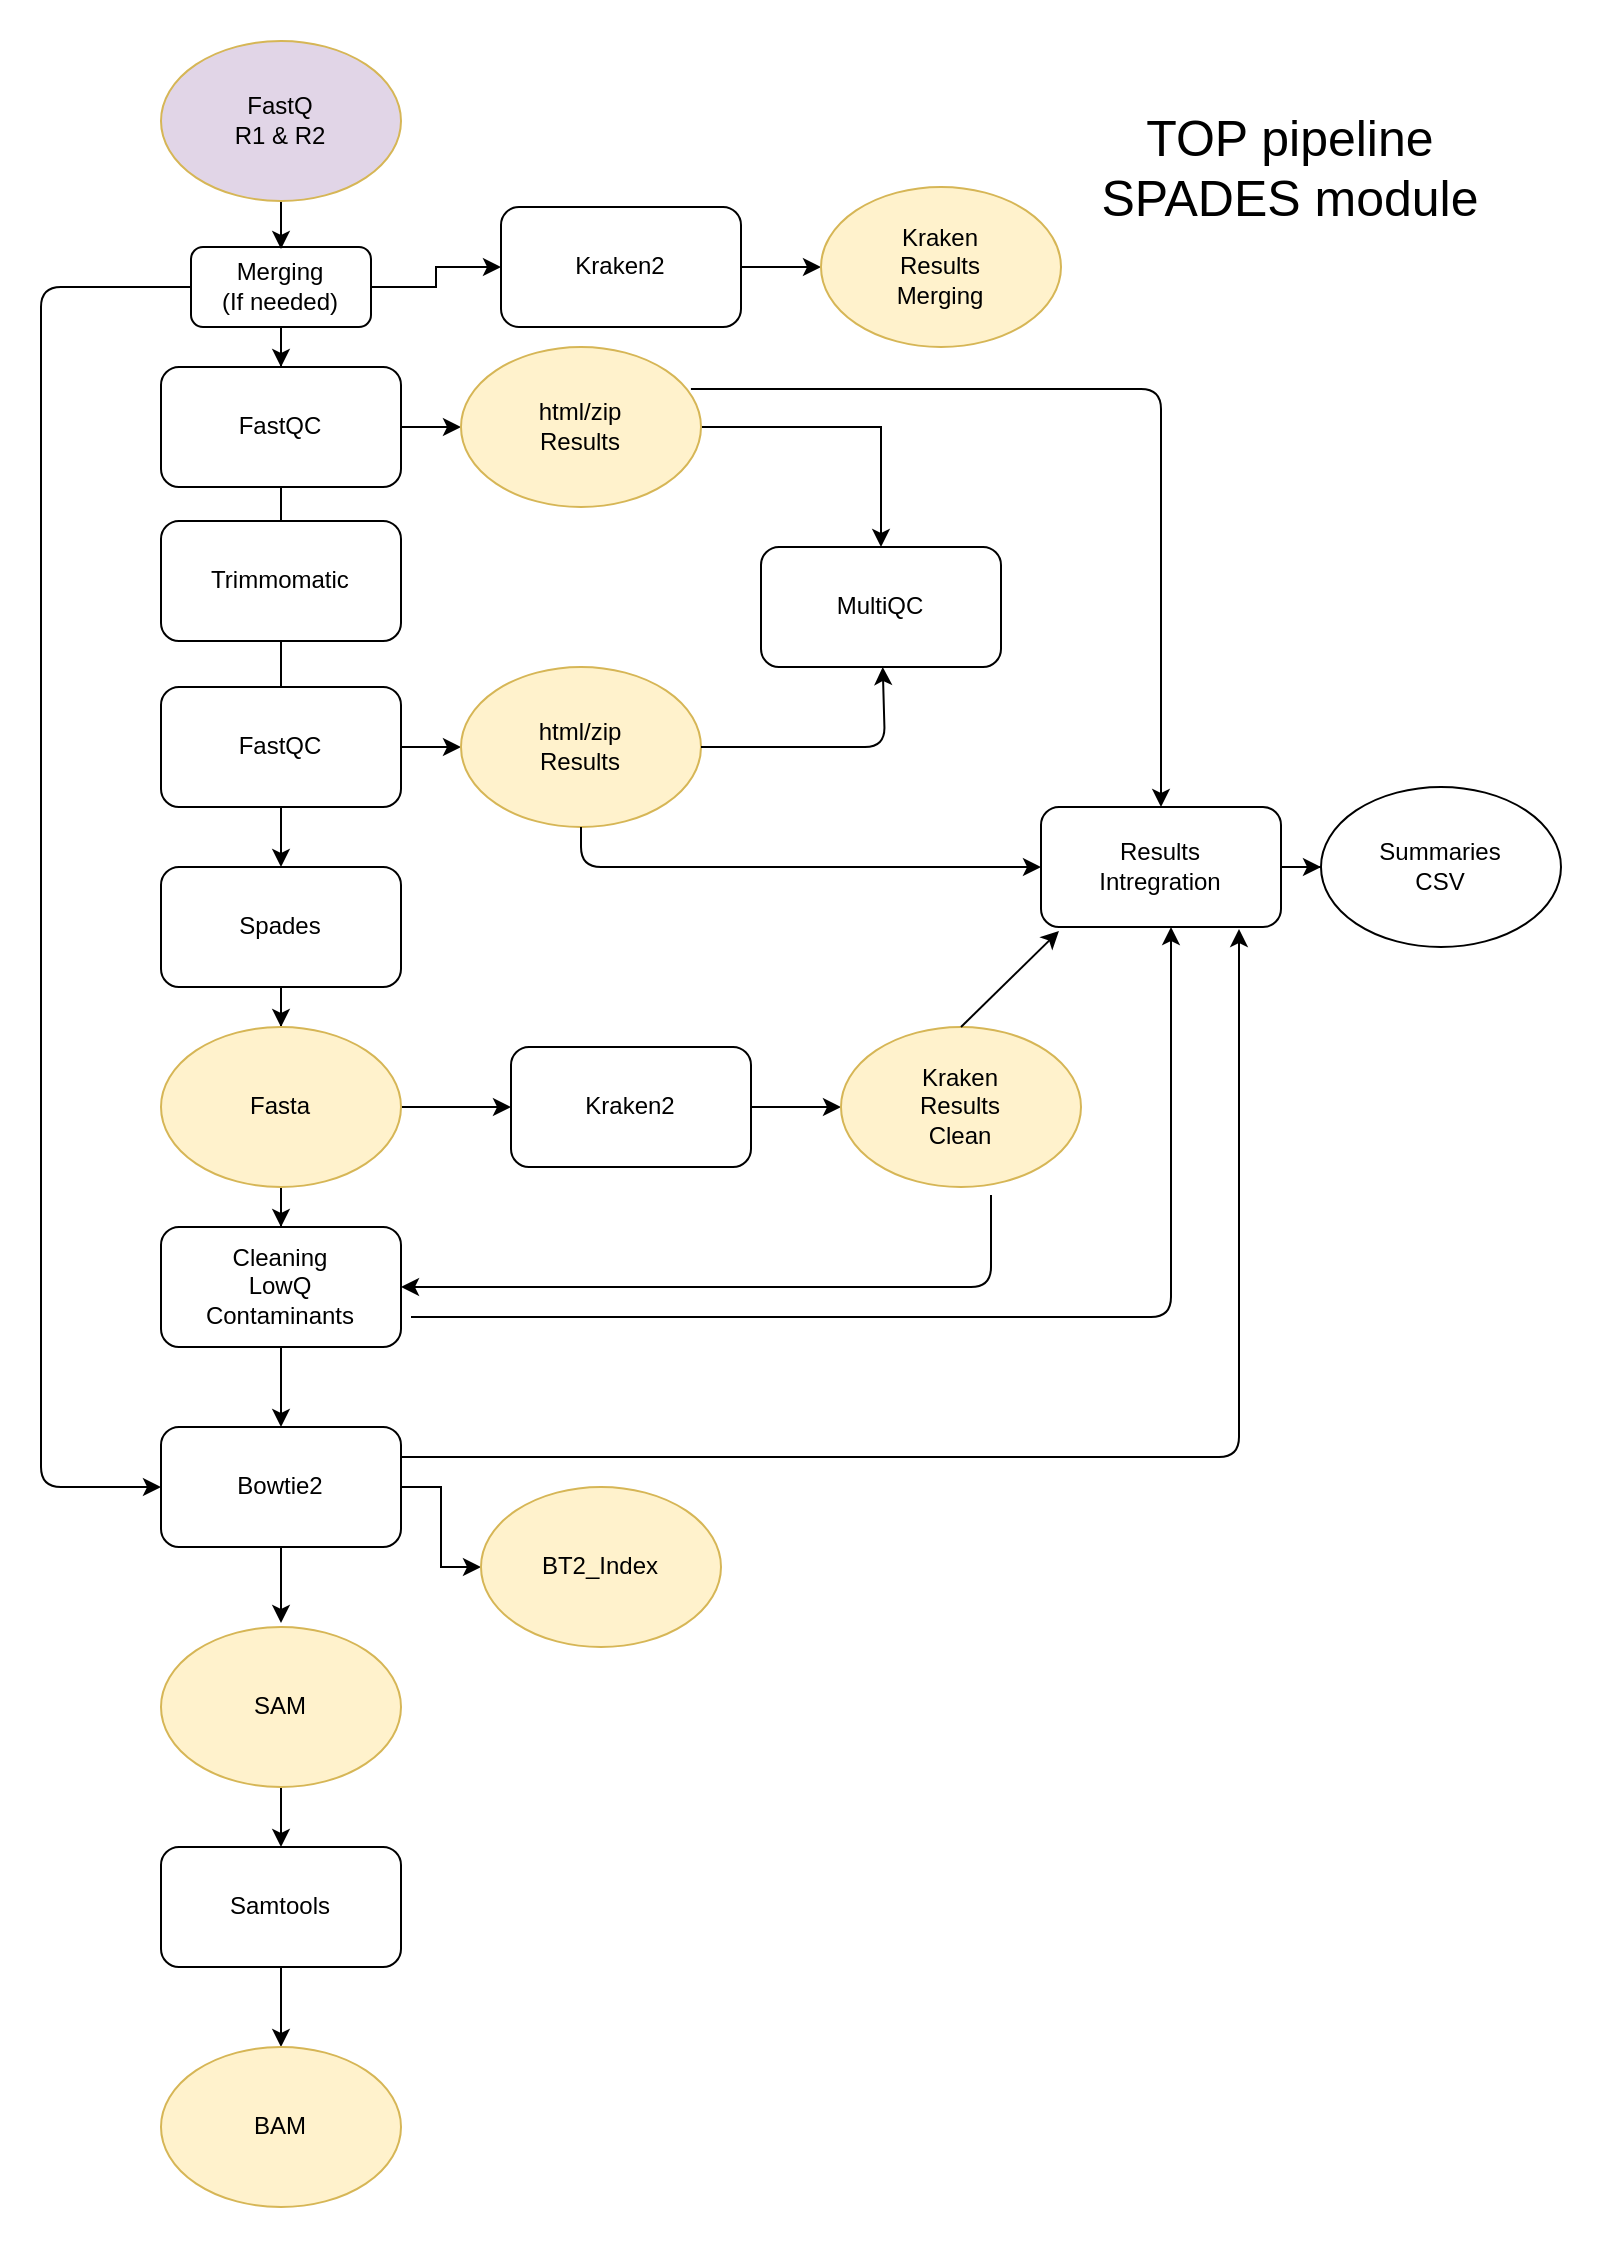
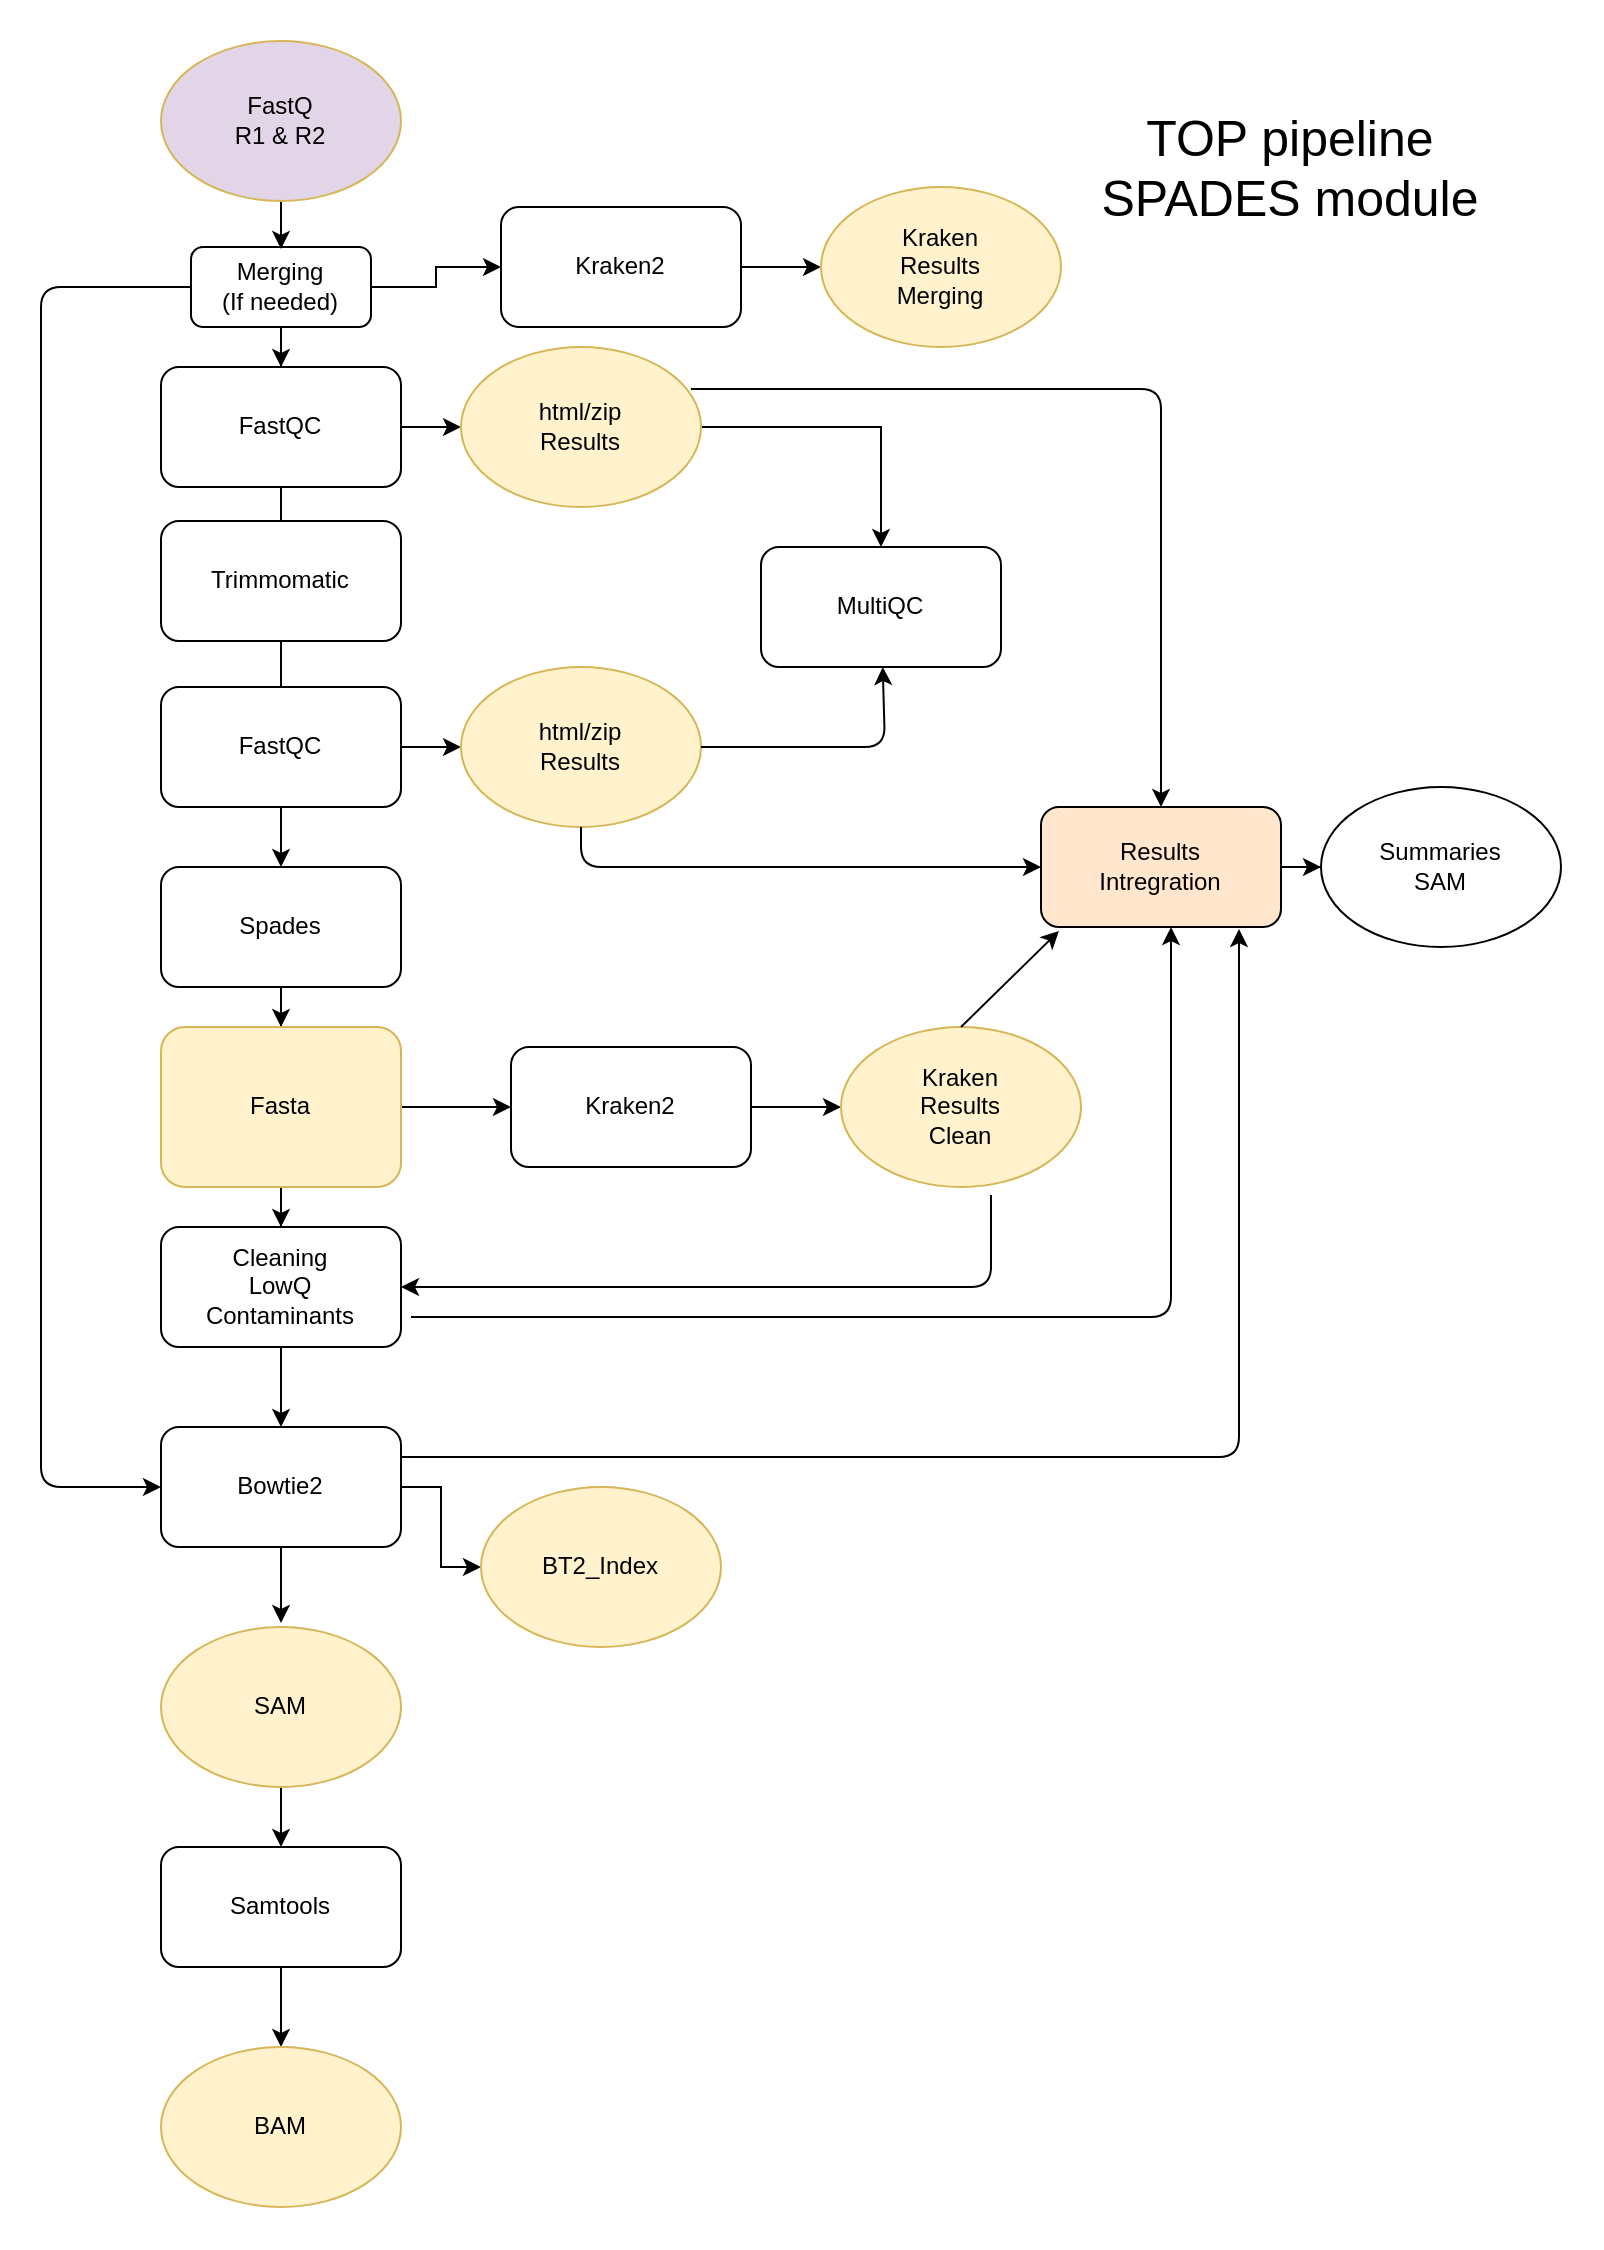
(1161, 867) -> (1161, 867)
(1441, 867) -> (1441, 867)
(281, 1107) -> (281, 1107)
